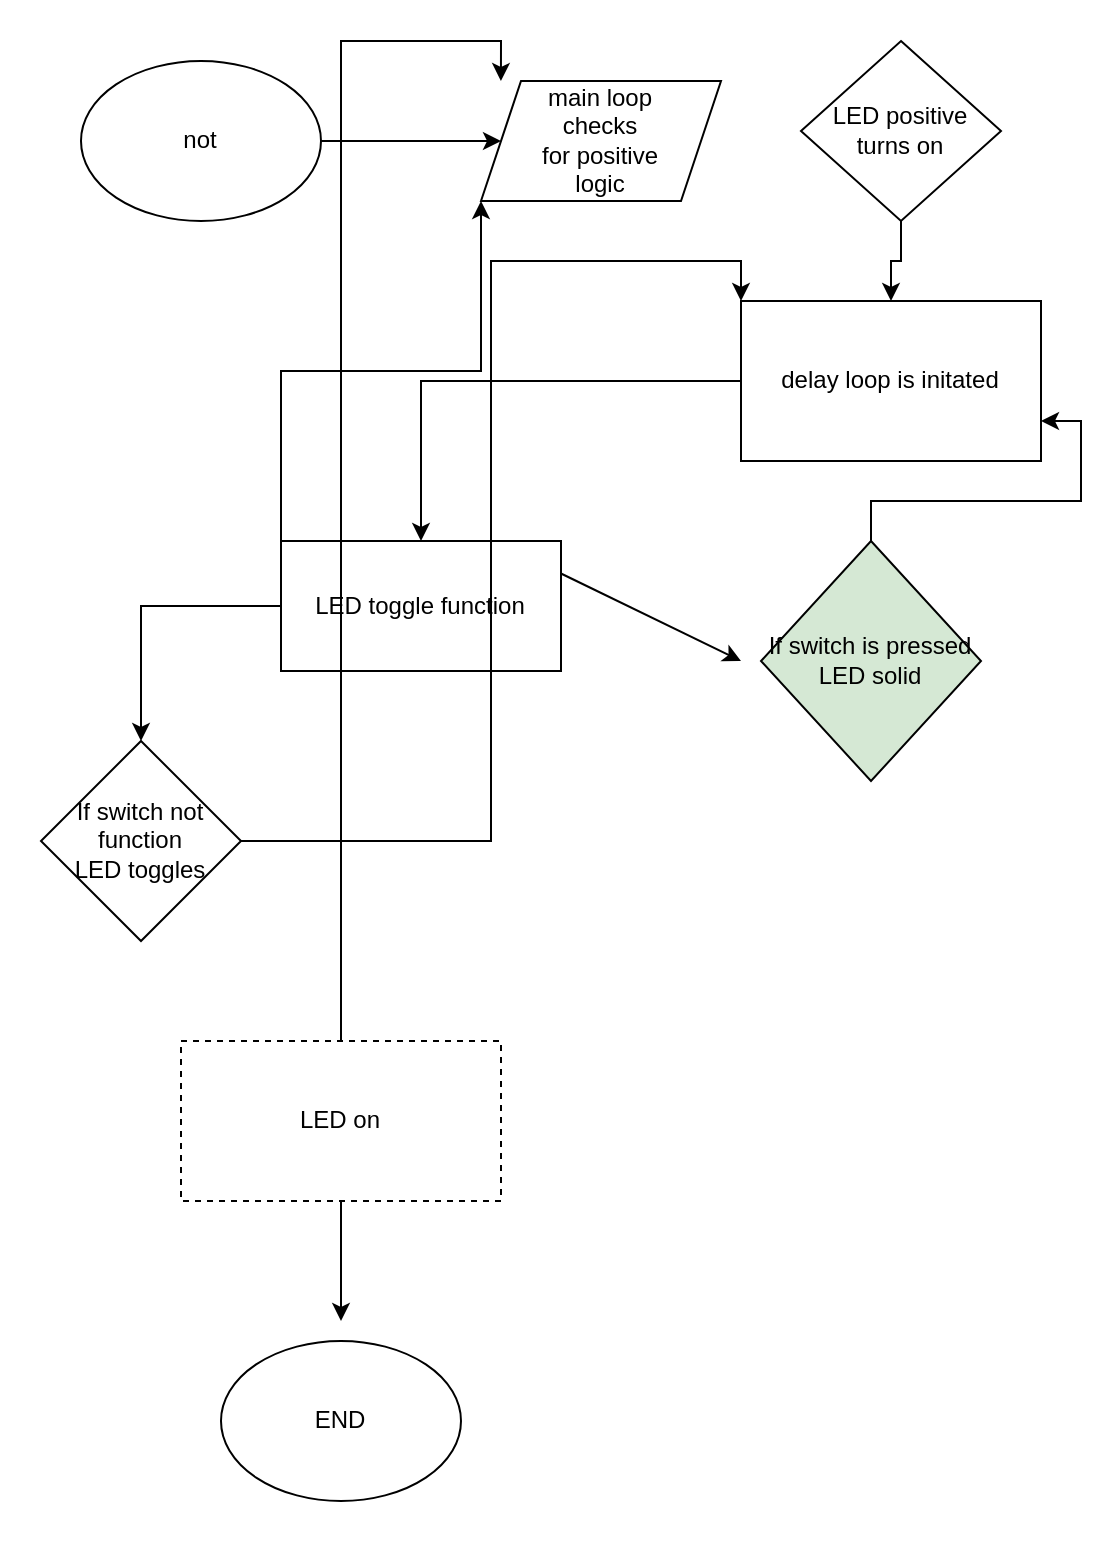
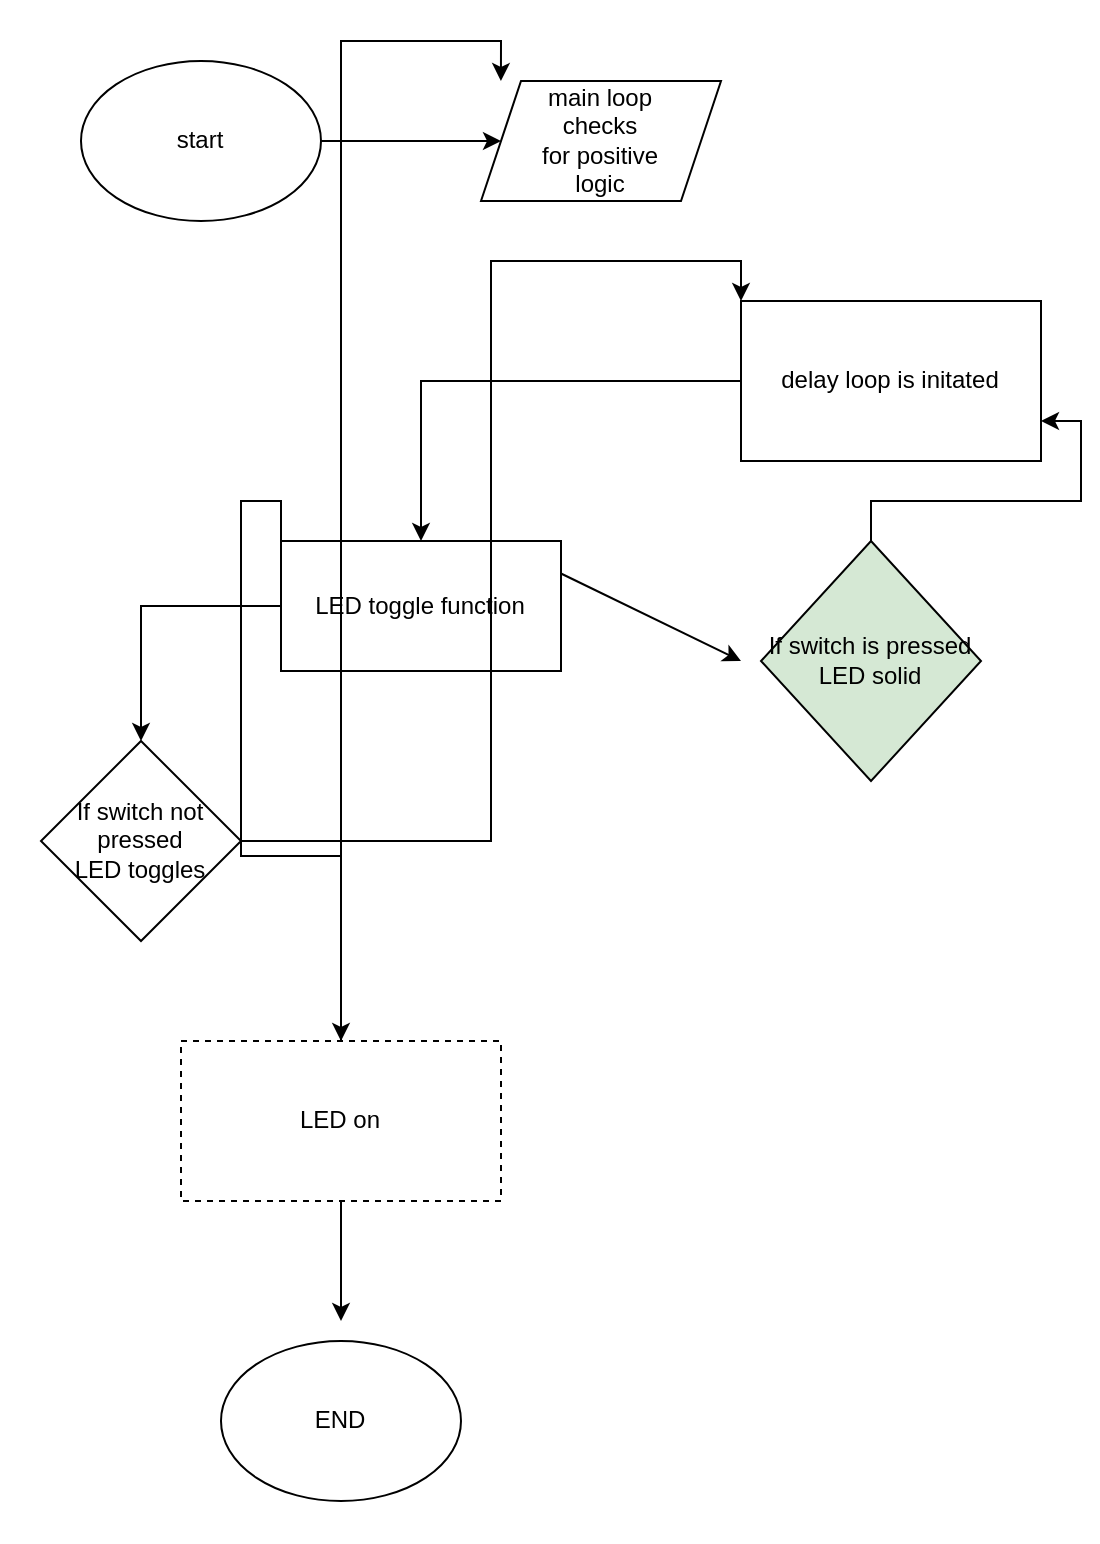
(901, 131) -> none
(201, 141) -> (201, 141)
(901, 259) -> none
(393, 371) -> (241, 705)
(141, 841) -> (141, 841)
